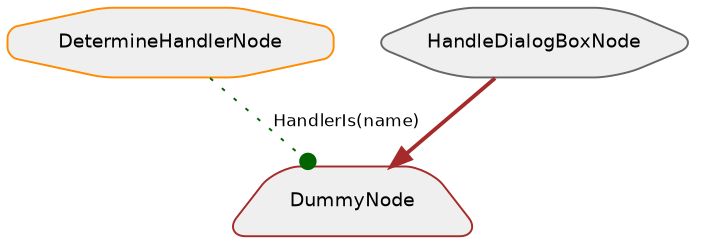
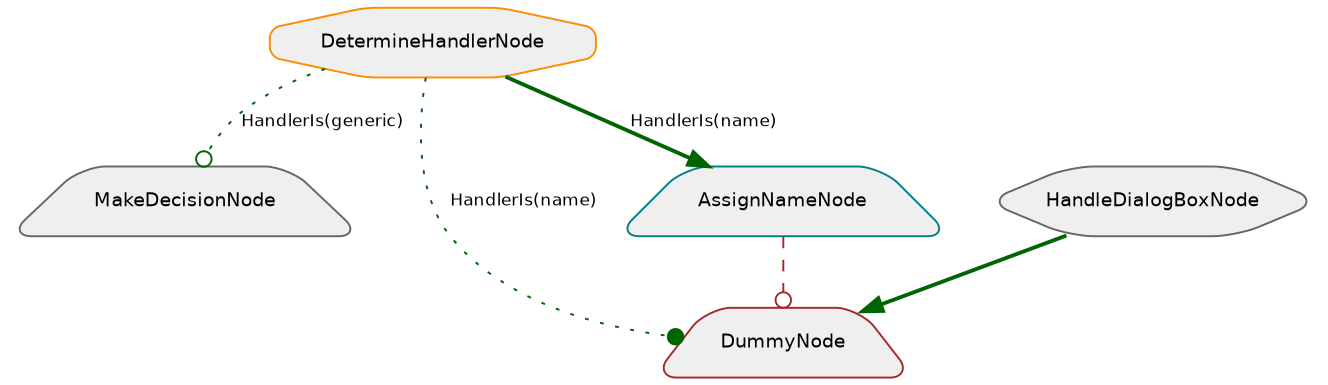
(451, 116) -> (974, 270)
none -> (185, 201)
none -> (783, 201)
